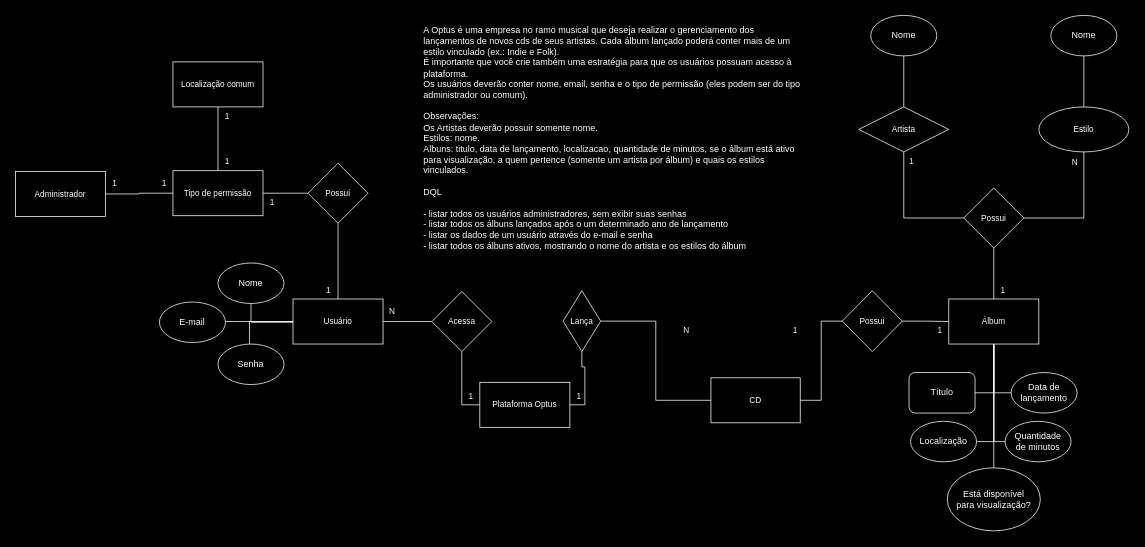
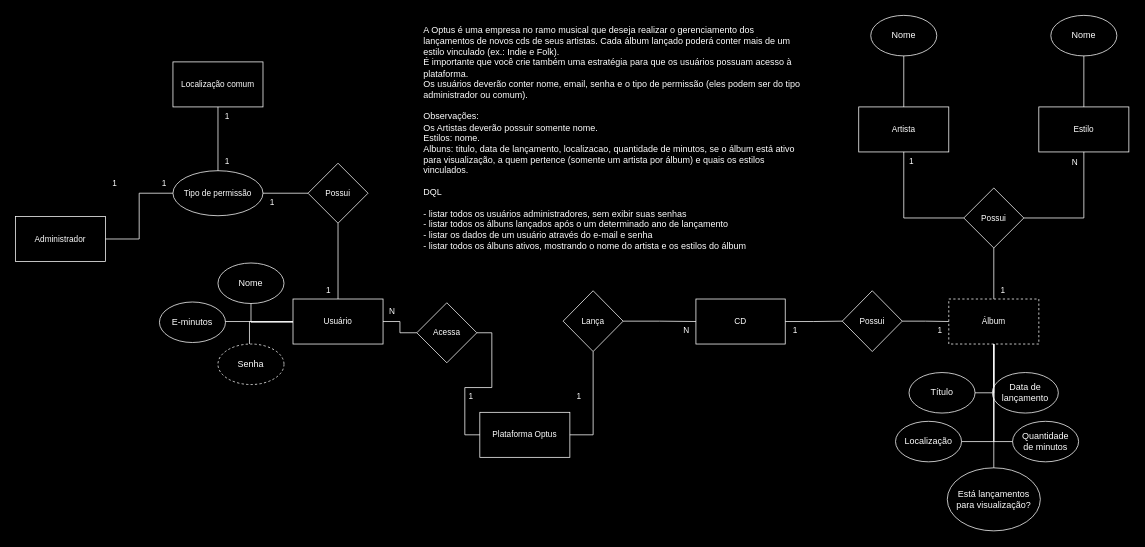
(903, 129) -> (903, 129)
(1083, 129) -> (1083, 129)
(218, 193) -> (218, 193)
(60, 194) -> (60, 239)
(462, 321) -> (447, 333)
(582, 321) -> (593, 321)
(993, 321) -> (993, 321)
(192, 322) -> (192, 322)
(251, 364) -> (251, 364)
(942, 393) -> (942, 393)
(1044, 393) -> (1025, 393)
(755, 400) -> (740, 321)
(525, 405) -> (525, 435)
(943, 441) -> (928, 441)
(1038, 441) -> (1045, 441)
(993, 499) -> (993, 499)
